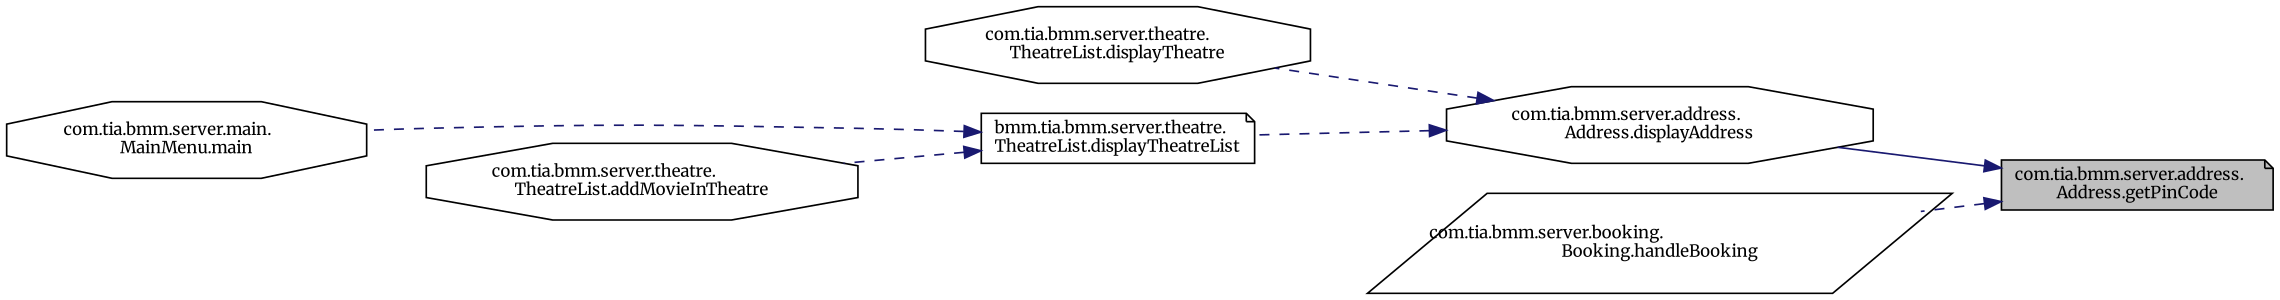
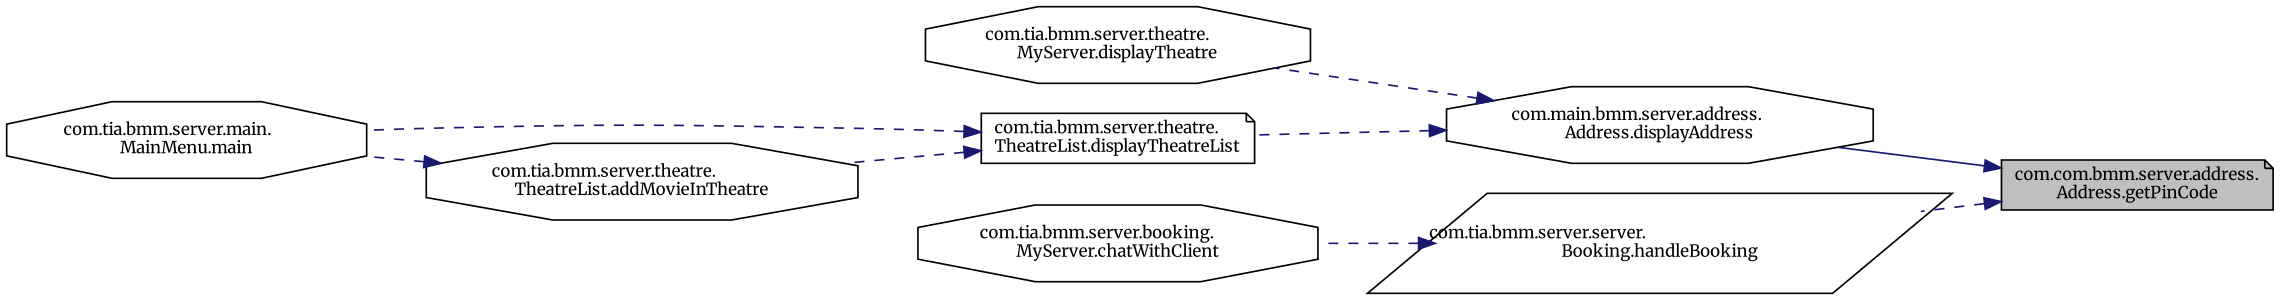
(1118, 45) -> (1118, 45)
(1660, 125) -> (1660, 125)
(1118, 138) -> (1118, 138)
none -> (394, 159)
(2137, 185) -> (2137, 185)
none -> (1118, 243)
(1660, 243) -> (1660, 243)
